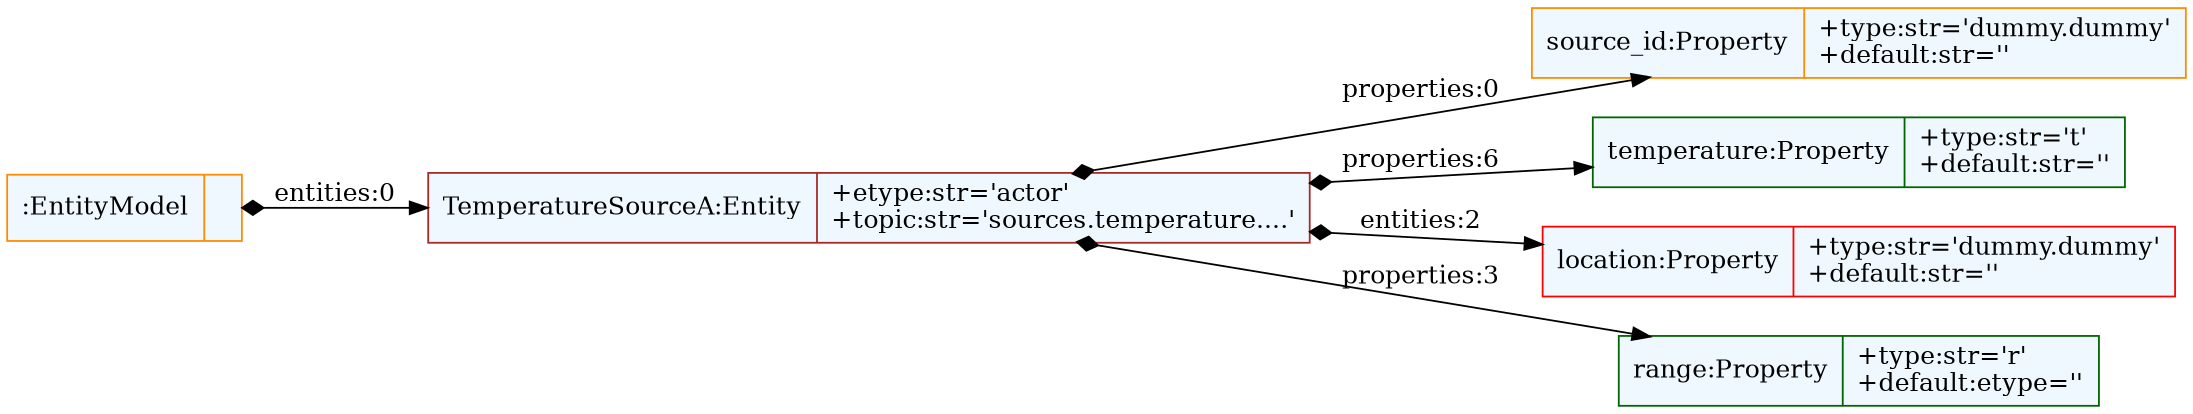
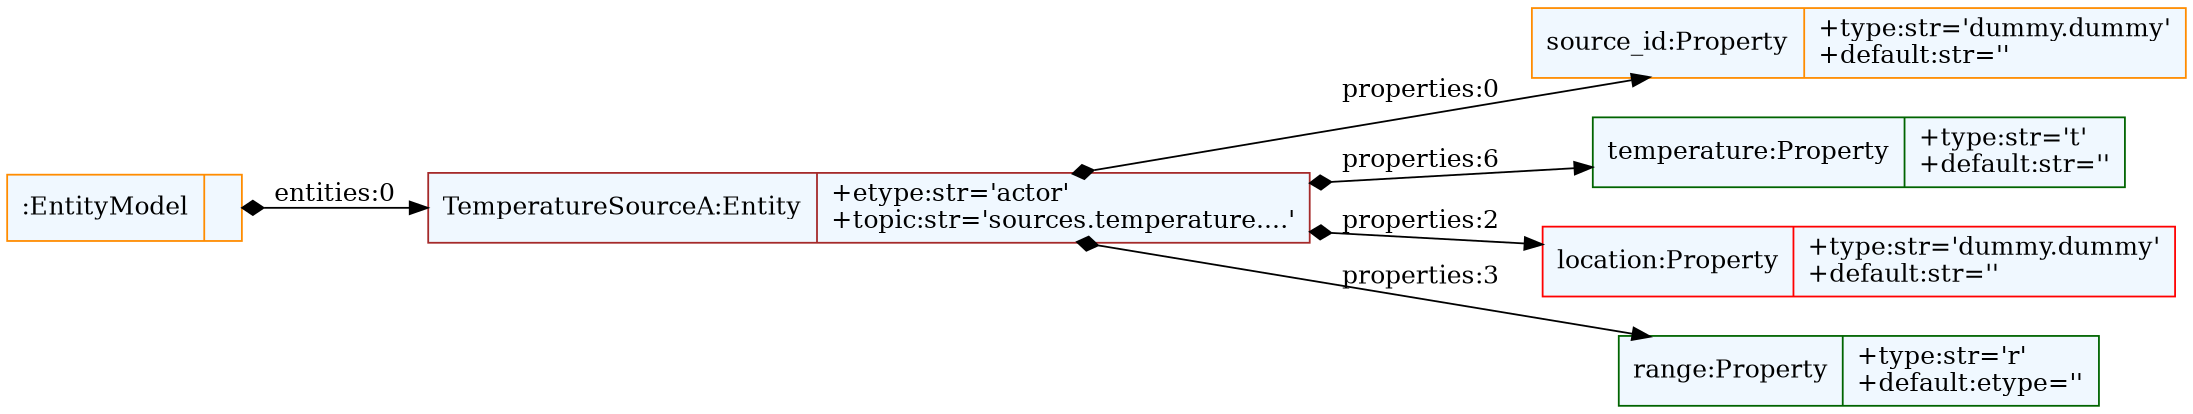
(1421, 221) -> (1421, 221)
